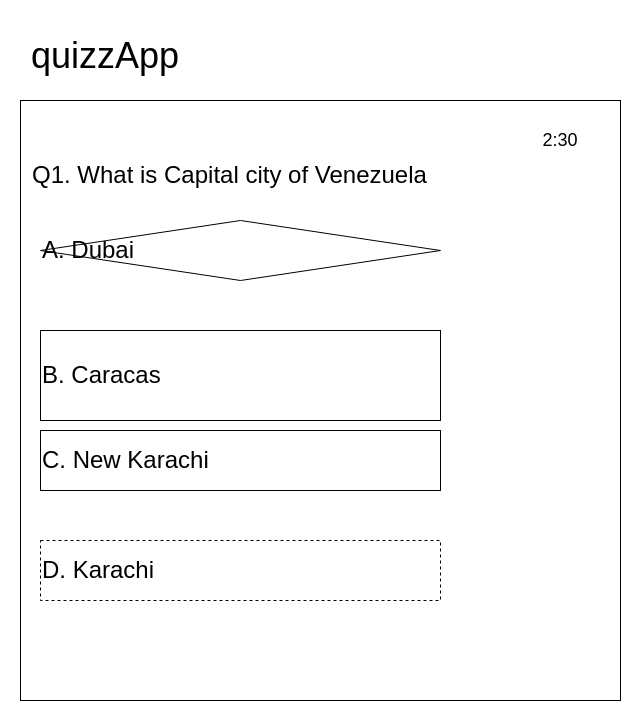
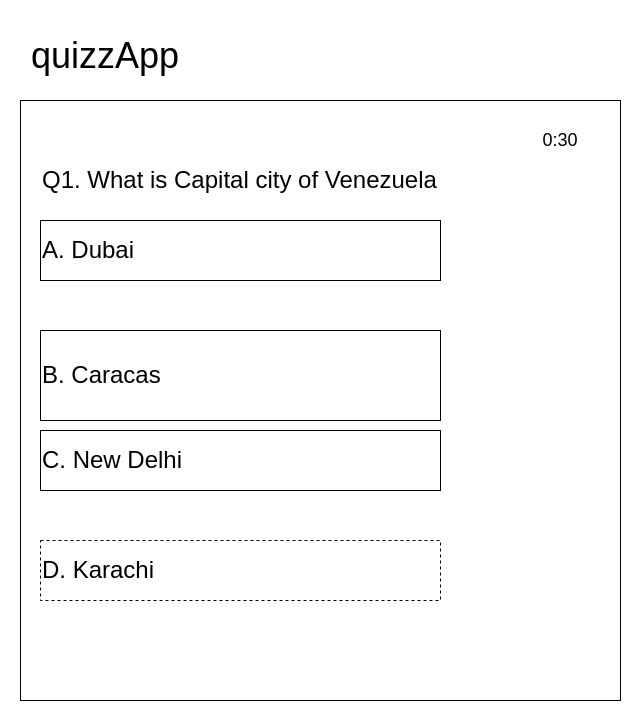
(561, 141) -> (561, 141)
(256, 176) -> (266, 181)
(241, 251) -> (241, 251)
(104, 461) -> (91, 461)
